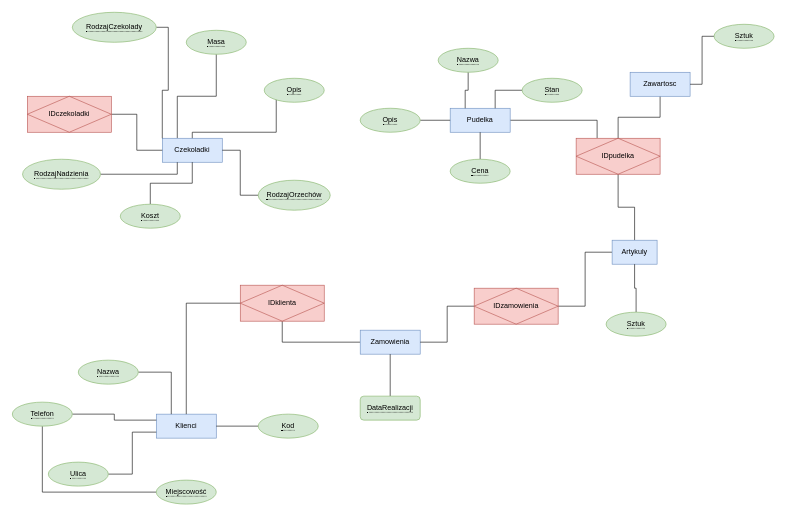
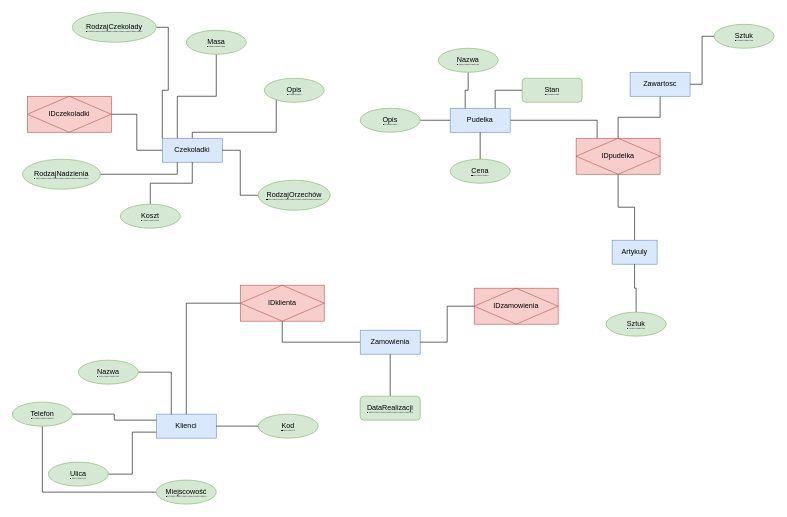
(552, 90) -> (552, 90)
(585, 278) -> none
